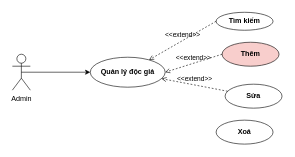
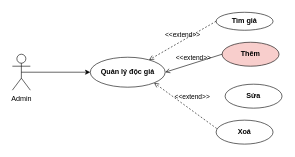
(245, 21) -> (245, 21)
(194, 63) -> (194, 63)
(193, 85) -> none
none -> (186, 106)
